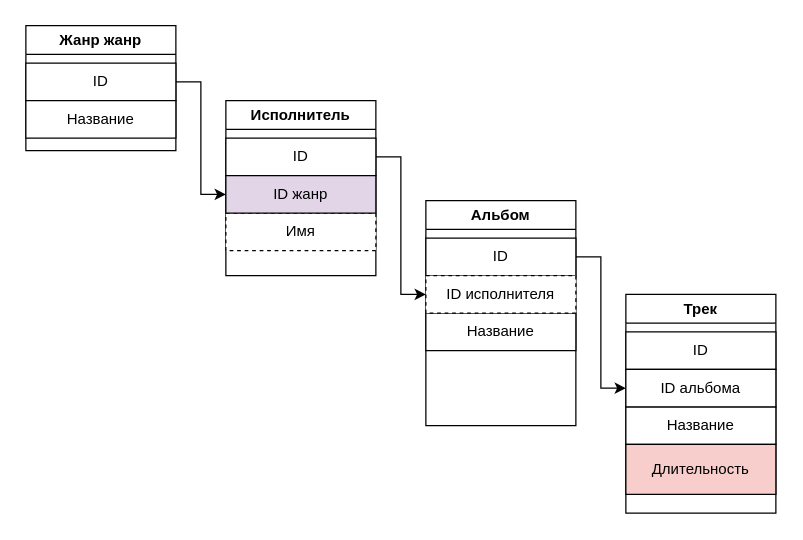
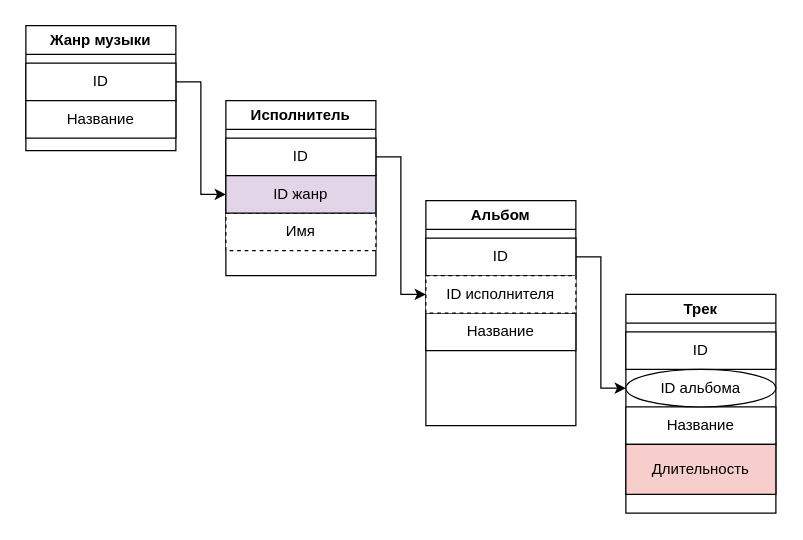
(101, 41) -> (101, 41)
(701, 388) -> (701, 388)
